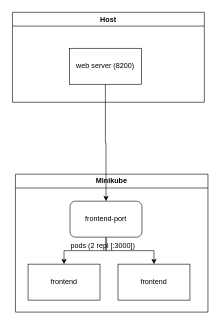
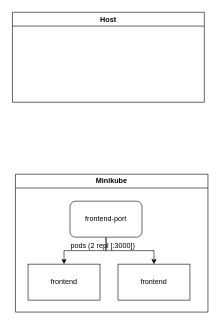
(105, 66) -> none
(105, 115) -> none
